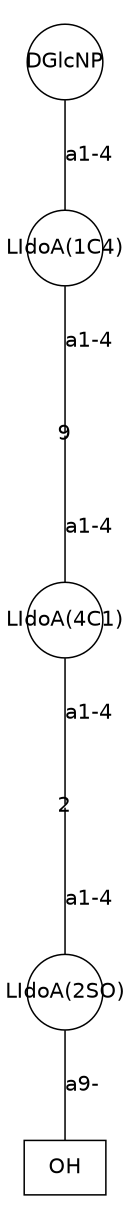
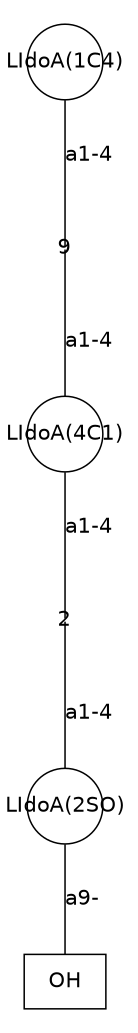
(65, 62) -> none
